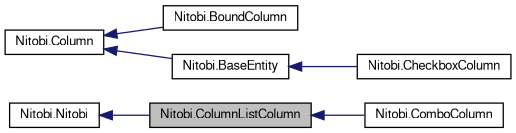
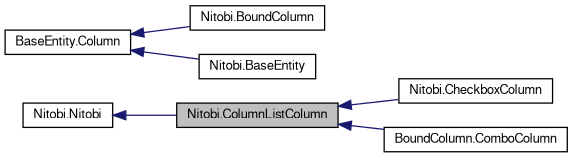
(54, 42) -> (68, 42)
(330, 67) -> (375, 102)
(434, 115) -> (476, 140)
